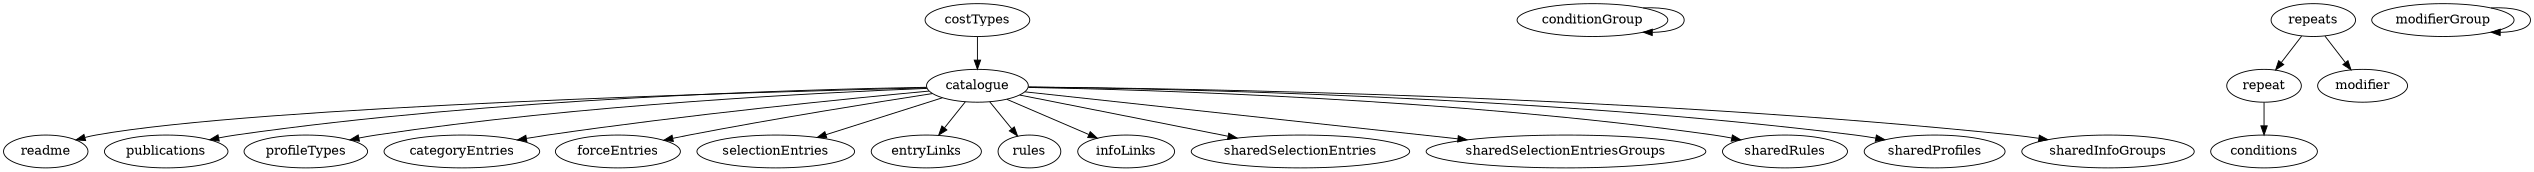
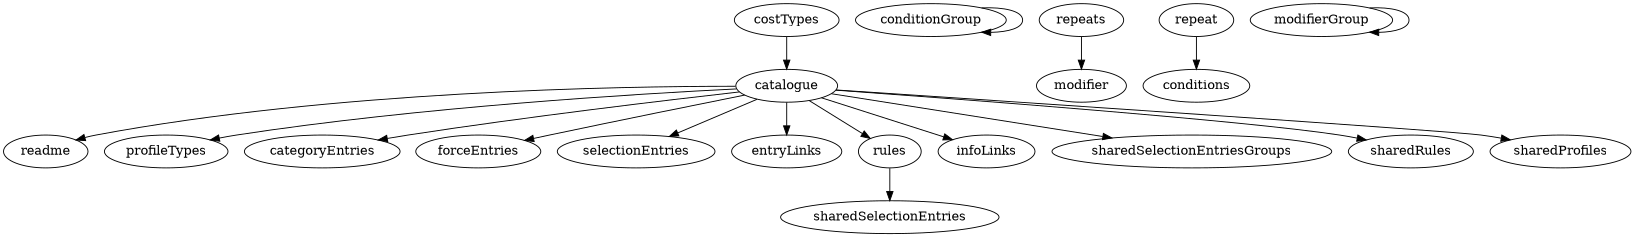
(2291, 49) -> none
(1124, 116) -> (890, 180)
(166, 151) -> none
(2108, 151) -> none
